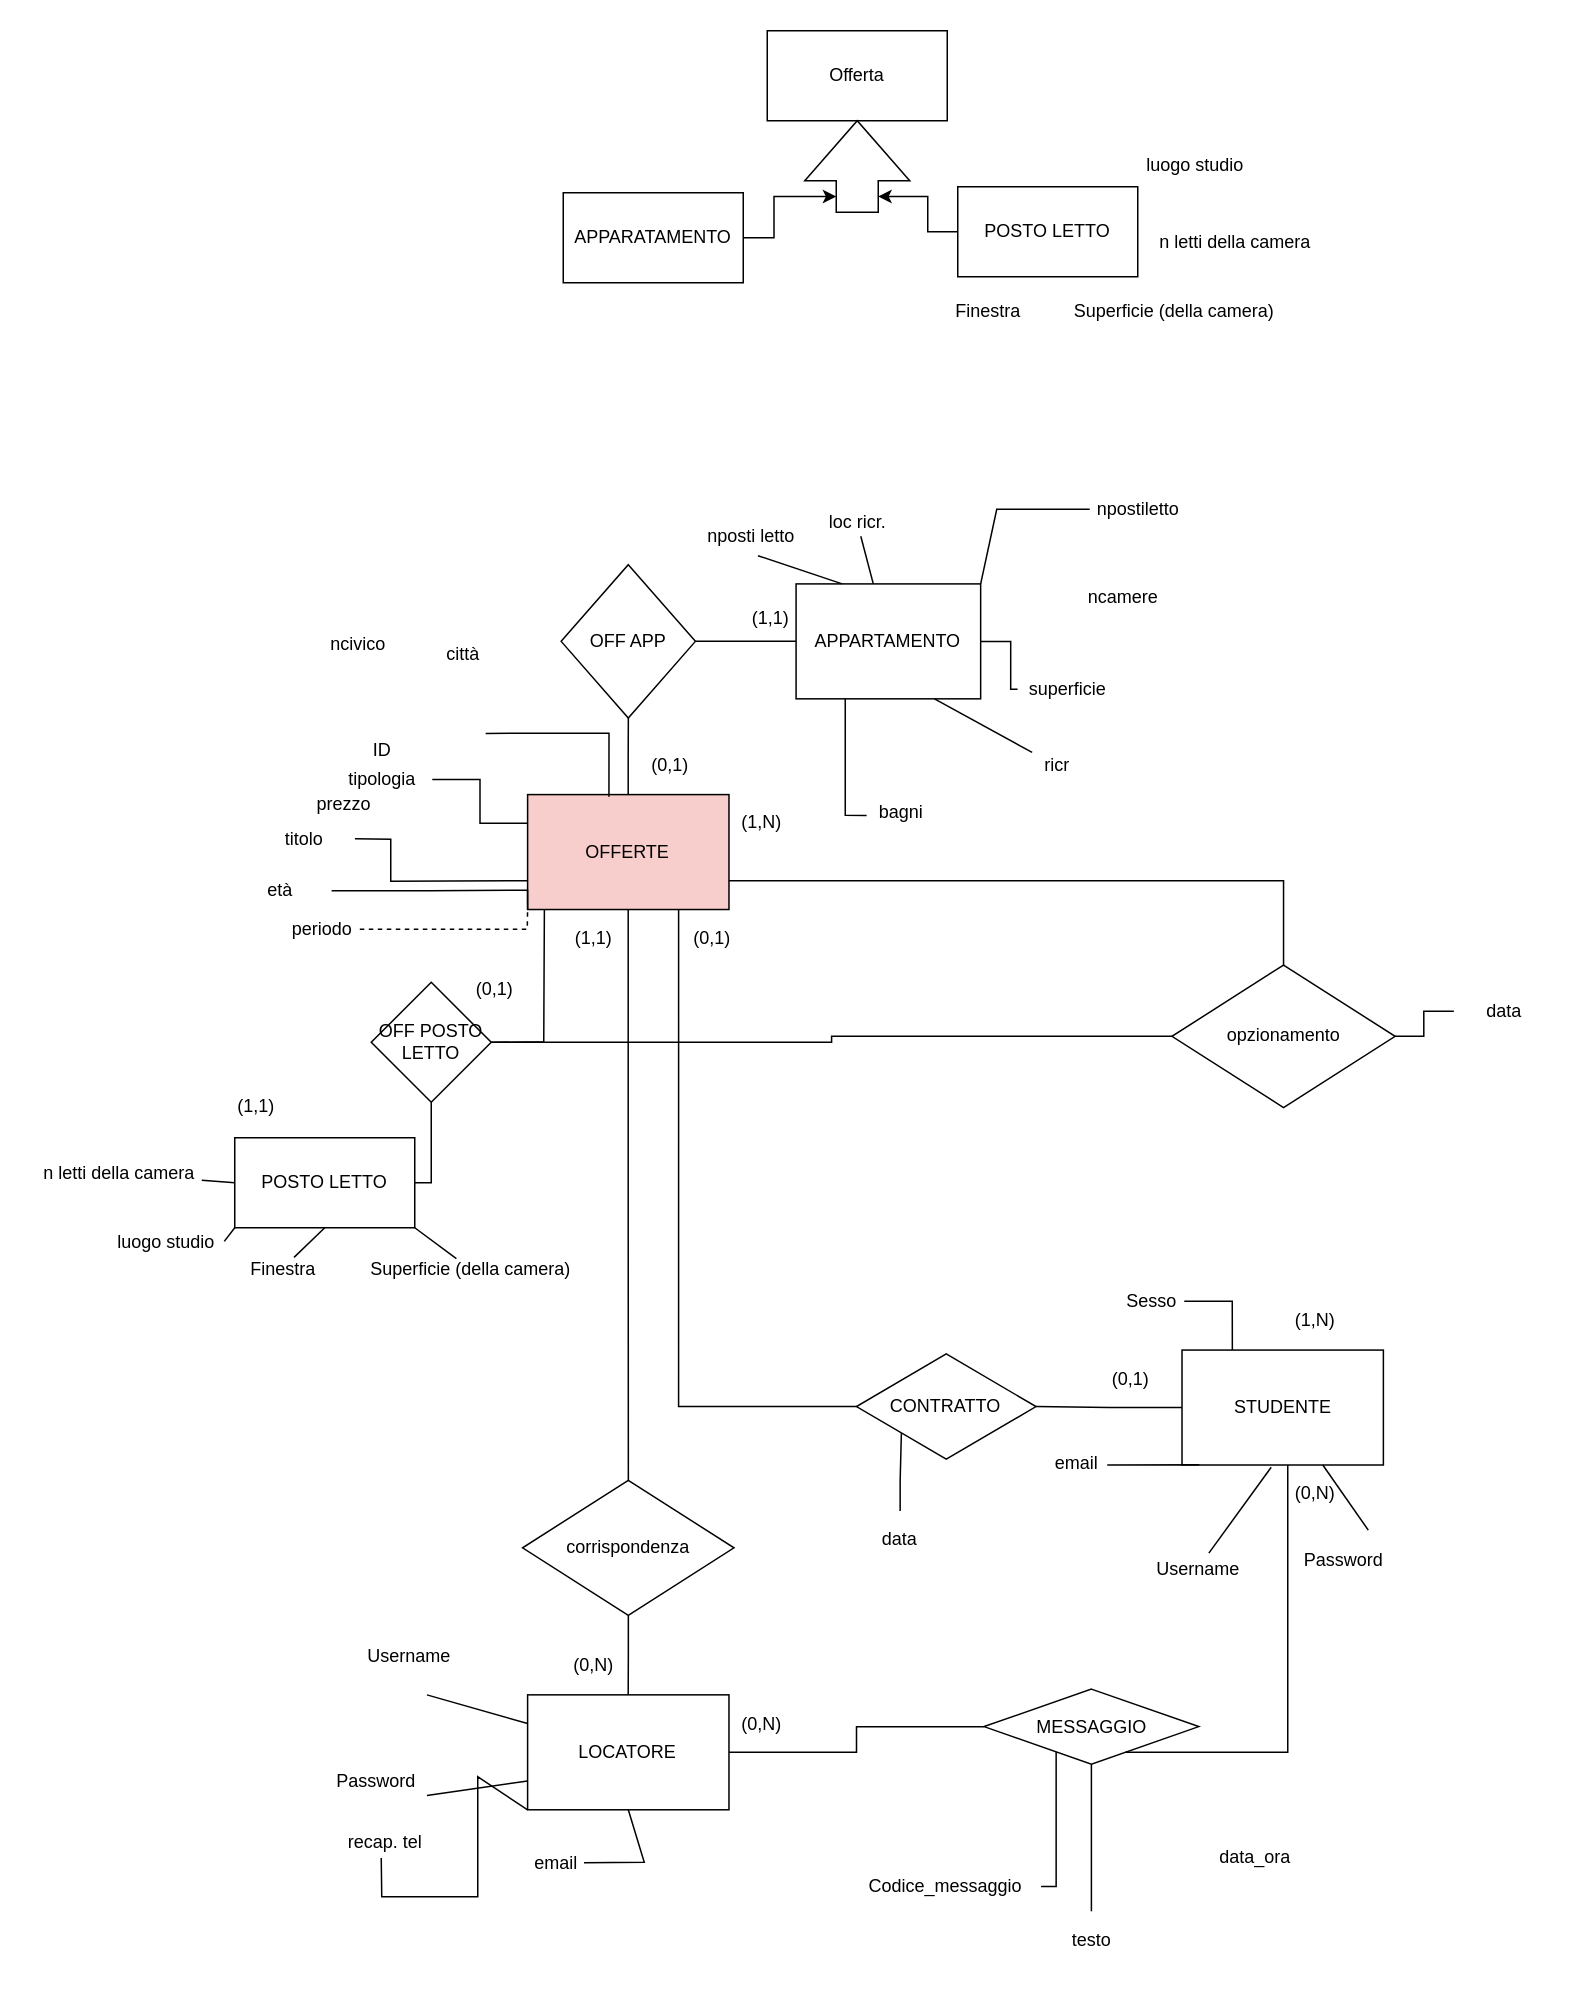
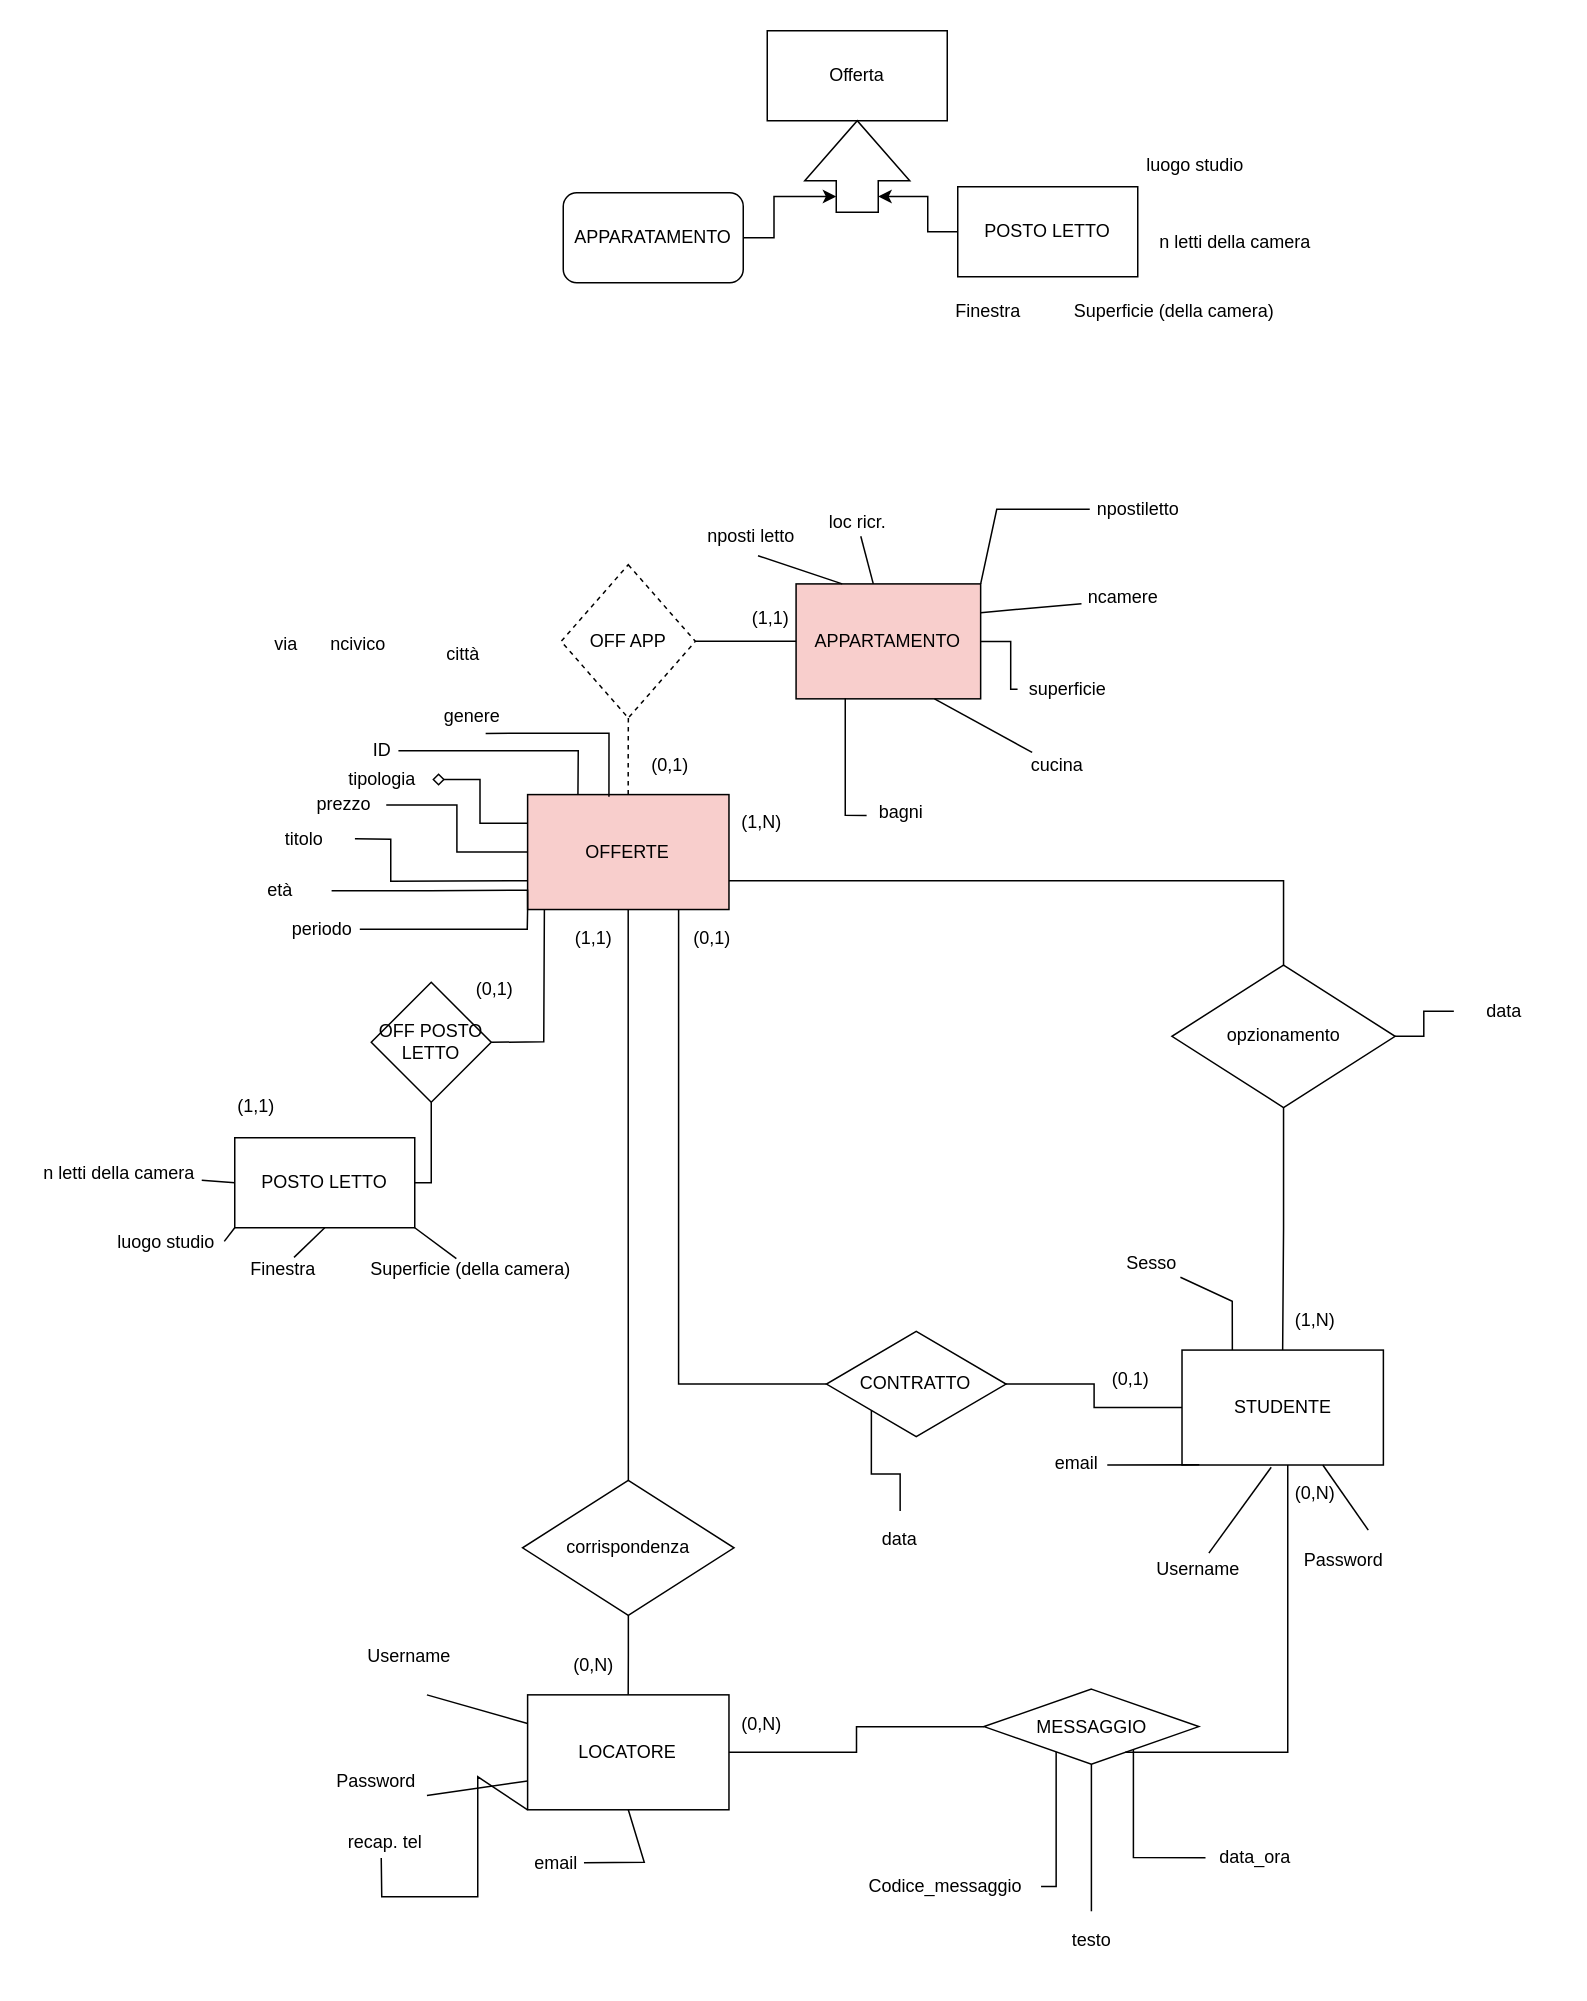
(653, 238) -> (653, 238)
none -> (1031, 608)
(628, 641) -> (628, 641)
(888, 641) -> (888, 641)
none -> (285, 644)
none -> (472, 716)
none -> (510, 751)
(628, 754) -> (628, 754)
(1058, 766) -> (1058, 766)
(439, 780) -> (445, 780)
none -> (457, 829)
(454, 929) -> (454, 929)
(856, 1036) -> (1284, 1229)
(1151, 1301) -> (1151, 1264)
(946, 1407) -> (916, 1384)
none -> (1133, 1840)
